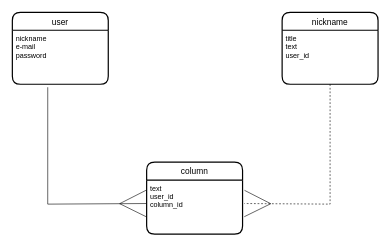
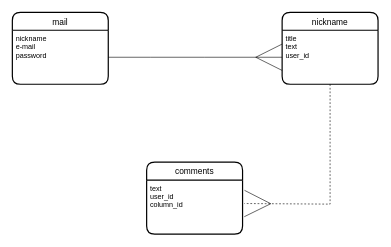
(60, 22) -> (60, 22)
none -> (195, 57)
(48, 146) -> none
(194, 172) -> (194, 172)
